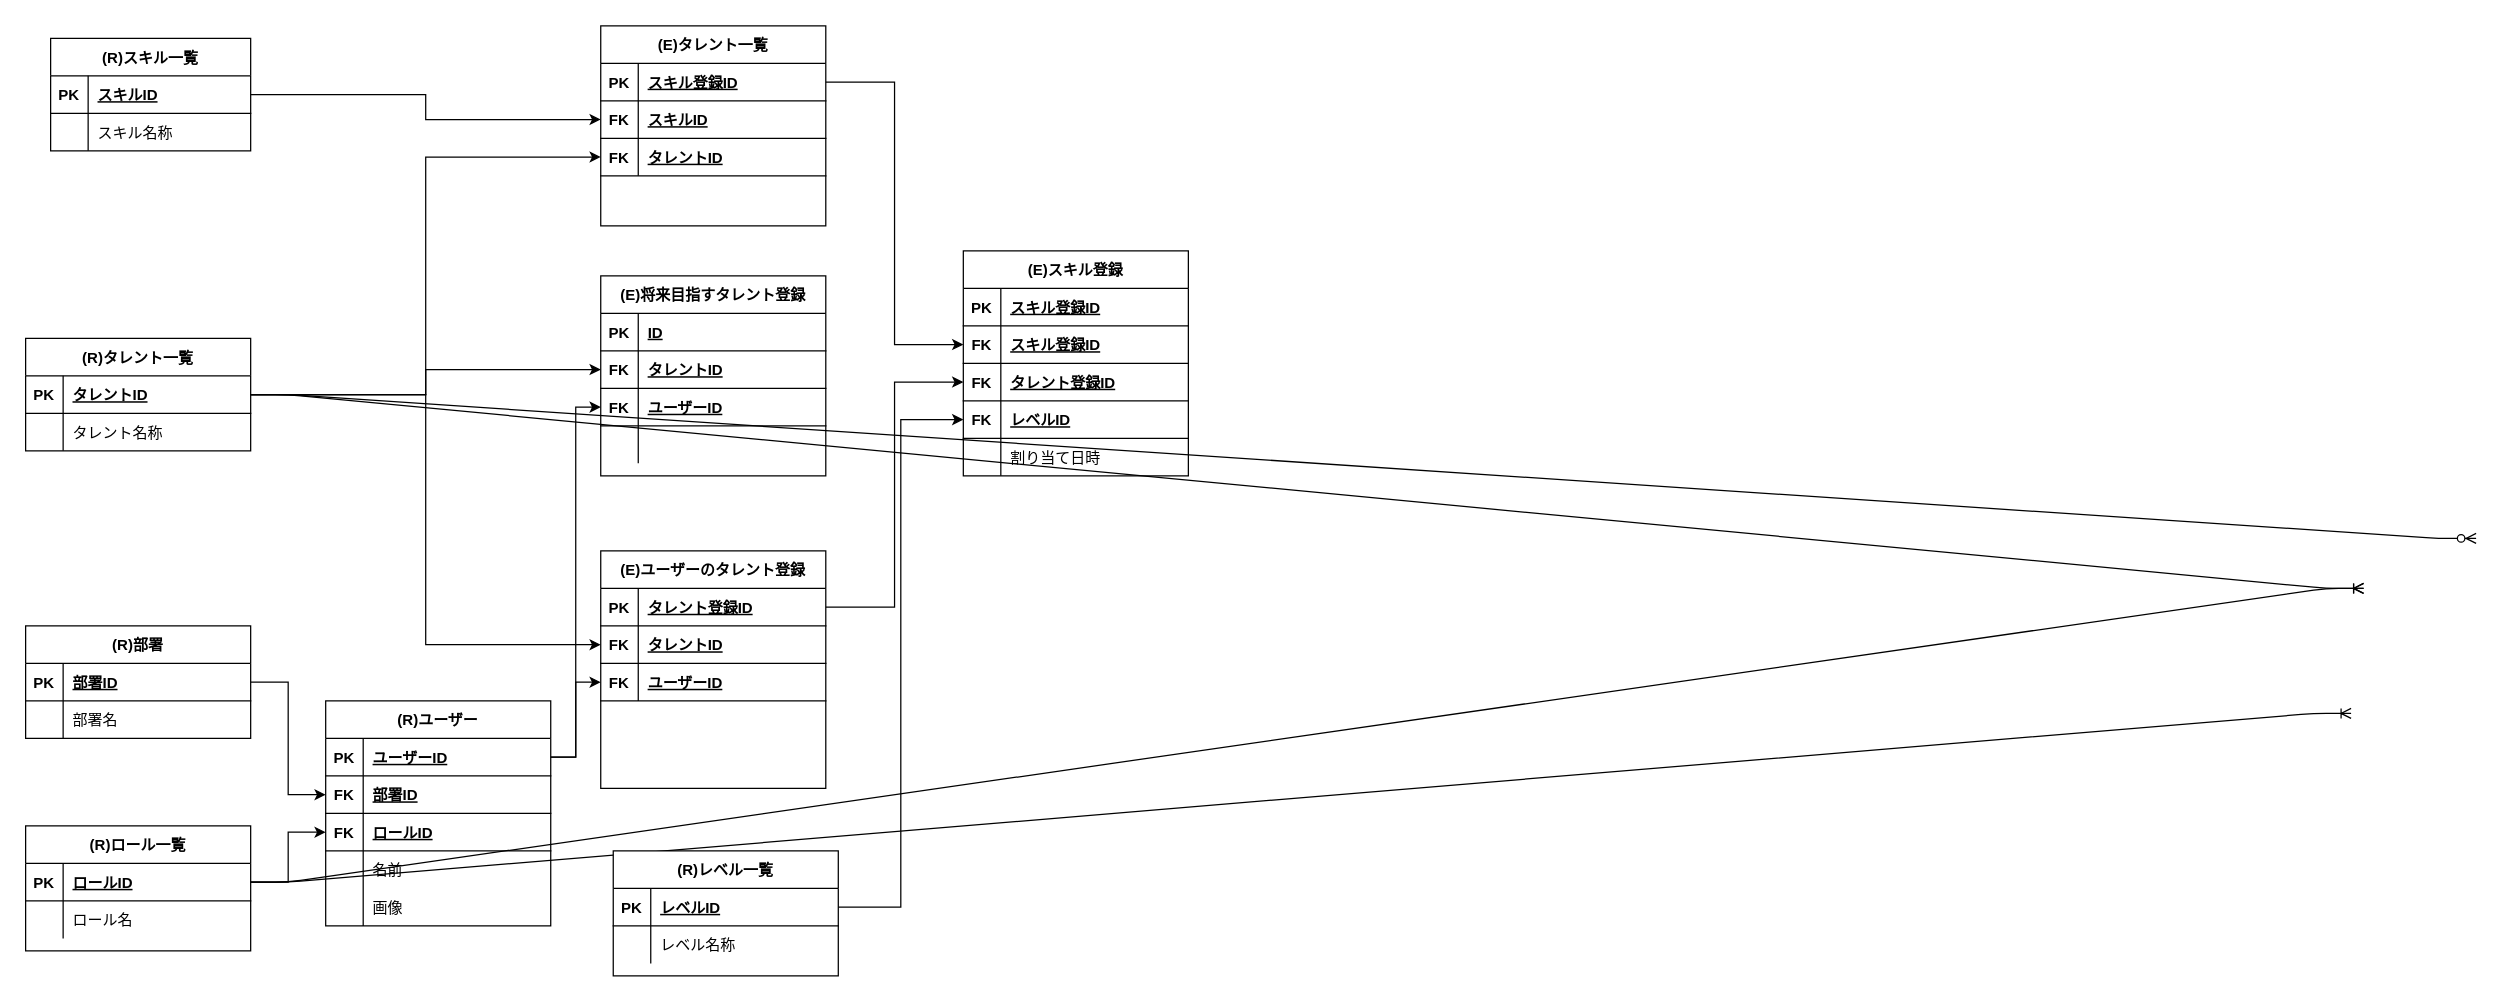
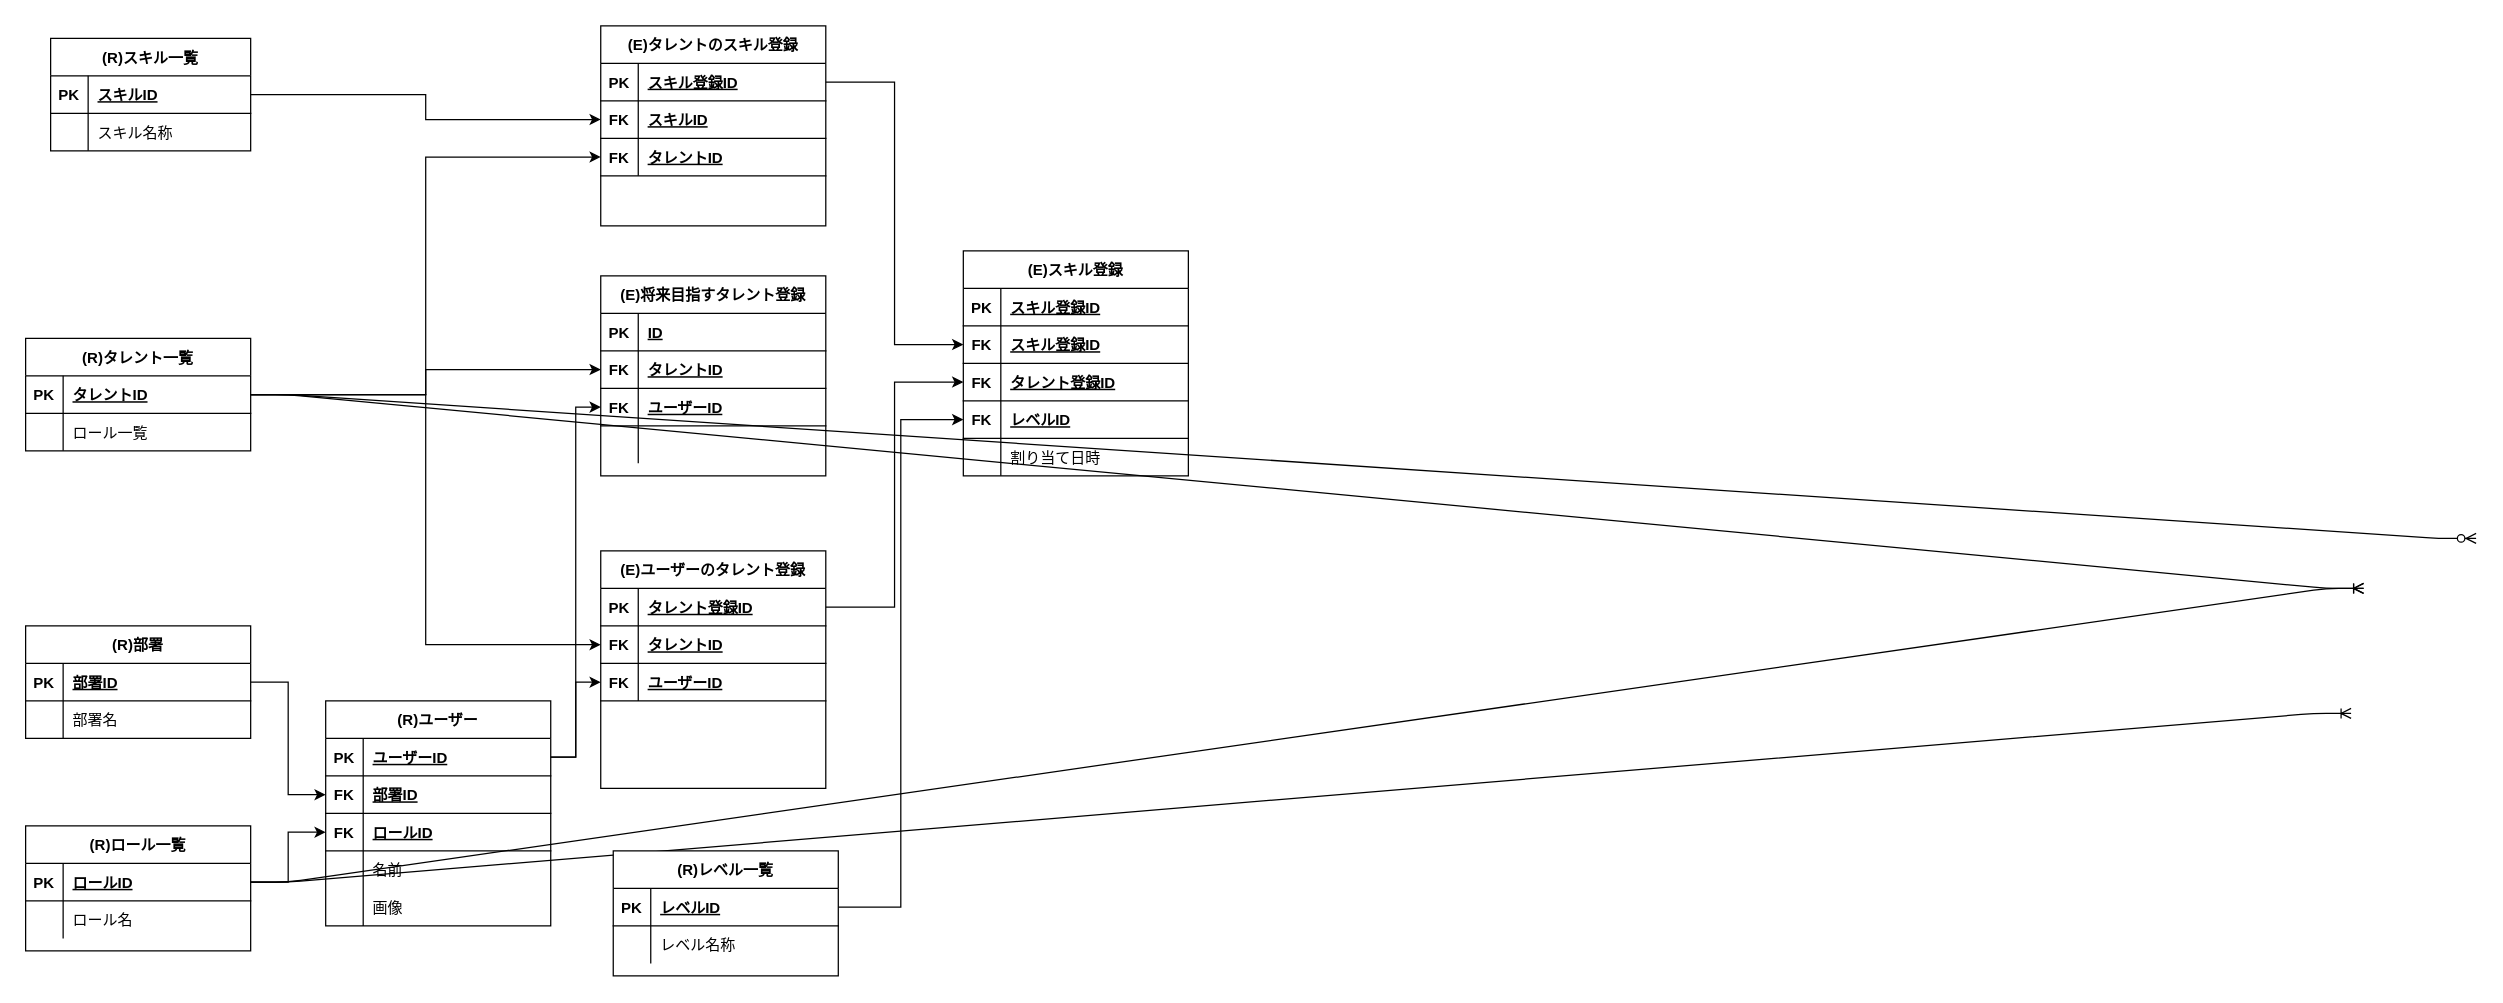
(713, 45) -> (713, 45)
(118, 433) -> (110, 433)
